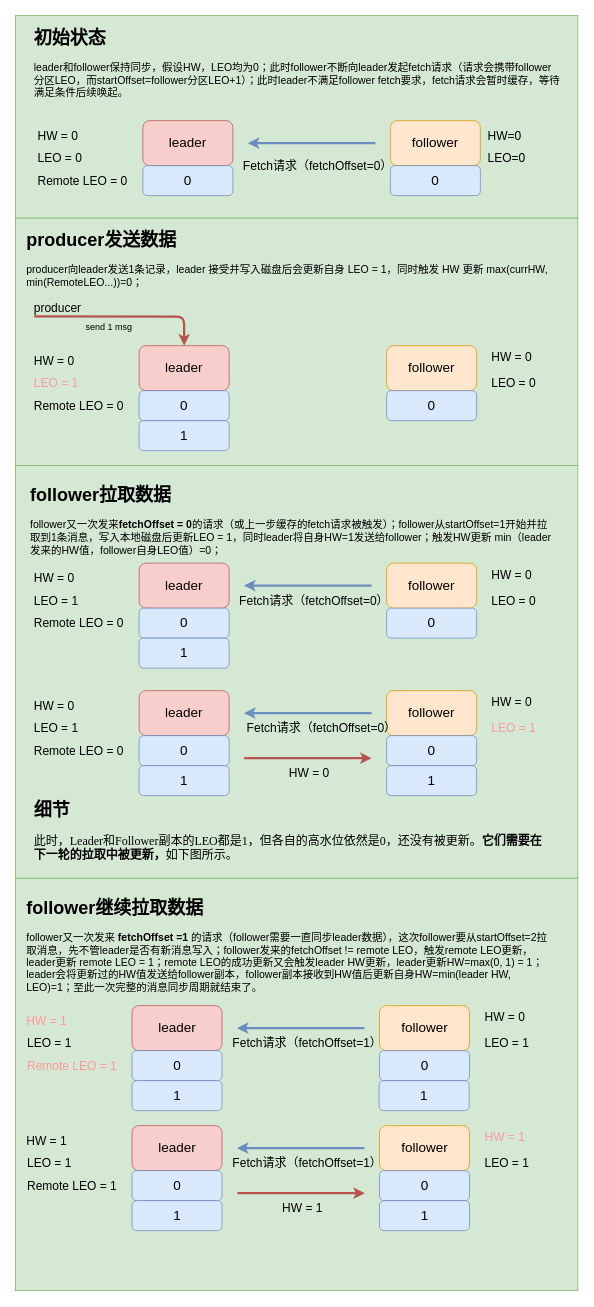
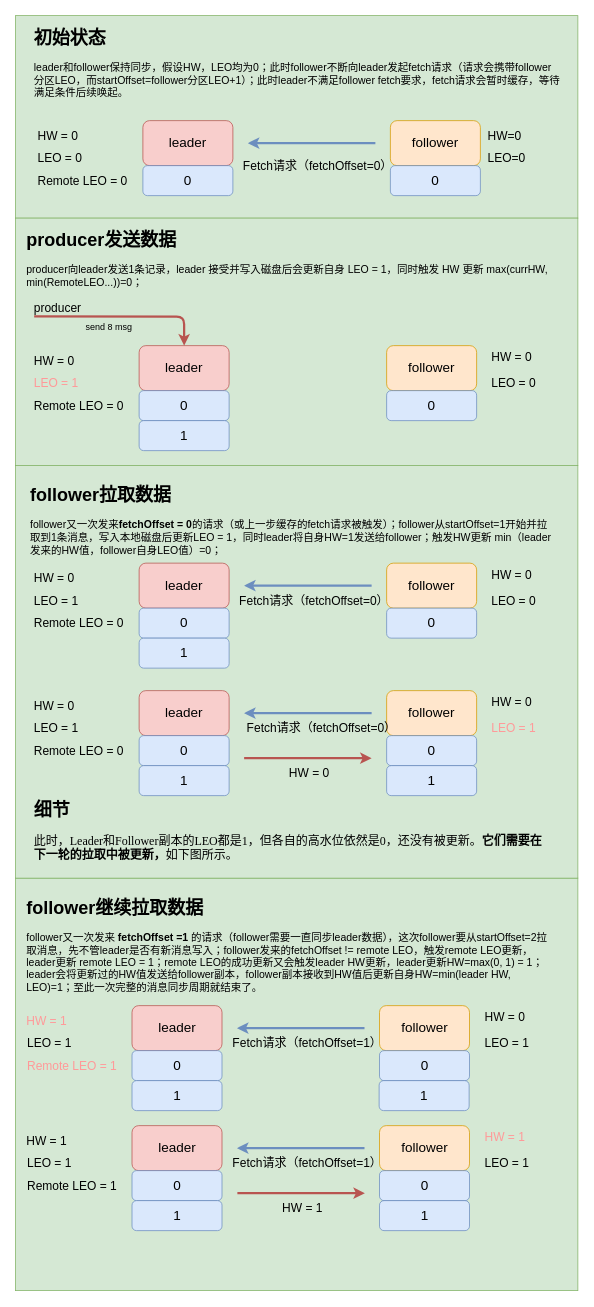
(109, 327) -> (109, 327)
